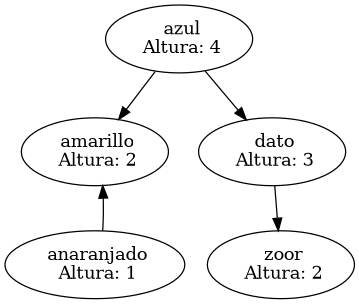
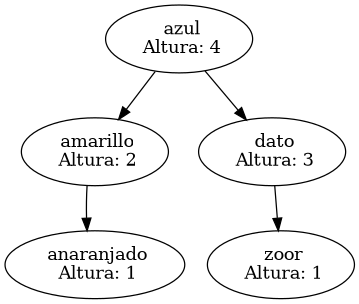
(103, 215) -> (86, 202)
(281, 265) -> (281, 265)
